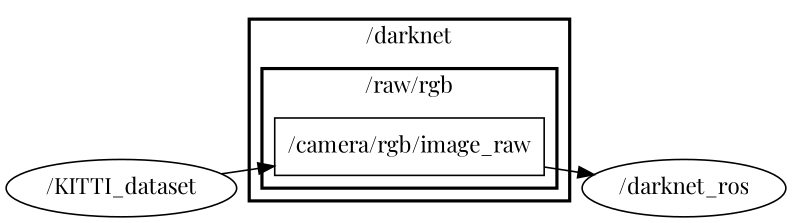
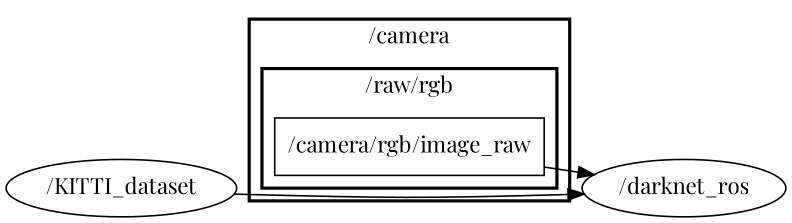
(409, 37) -> (409, 37)
(239, 171) -> (401, 197)
